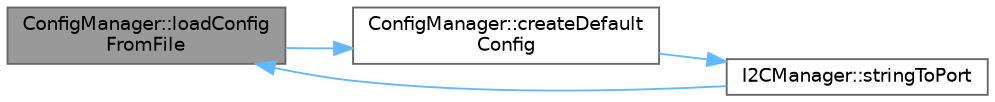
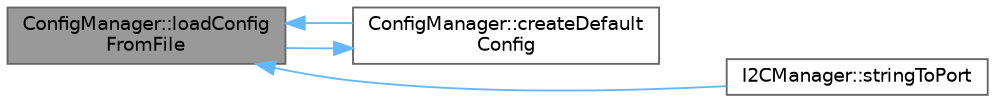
(683, 57) -> (329, 23)
